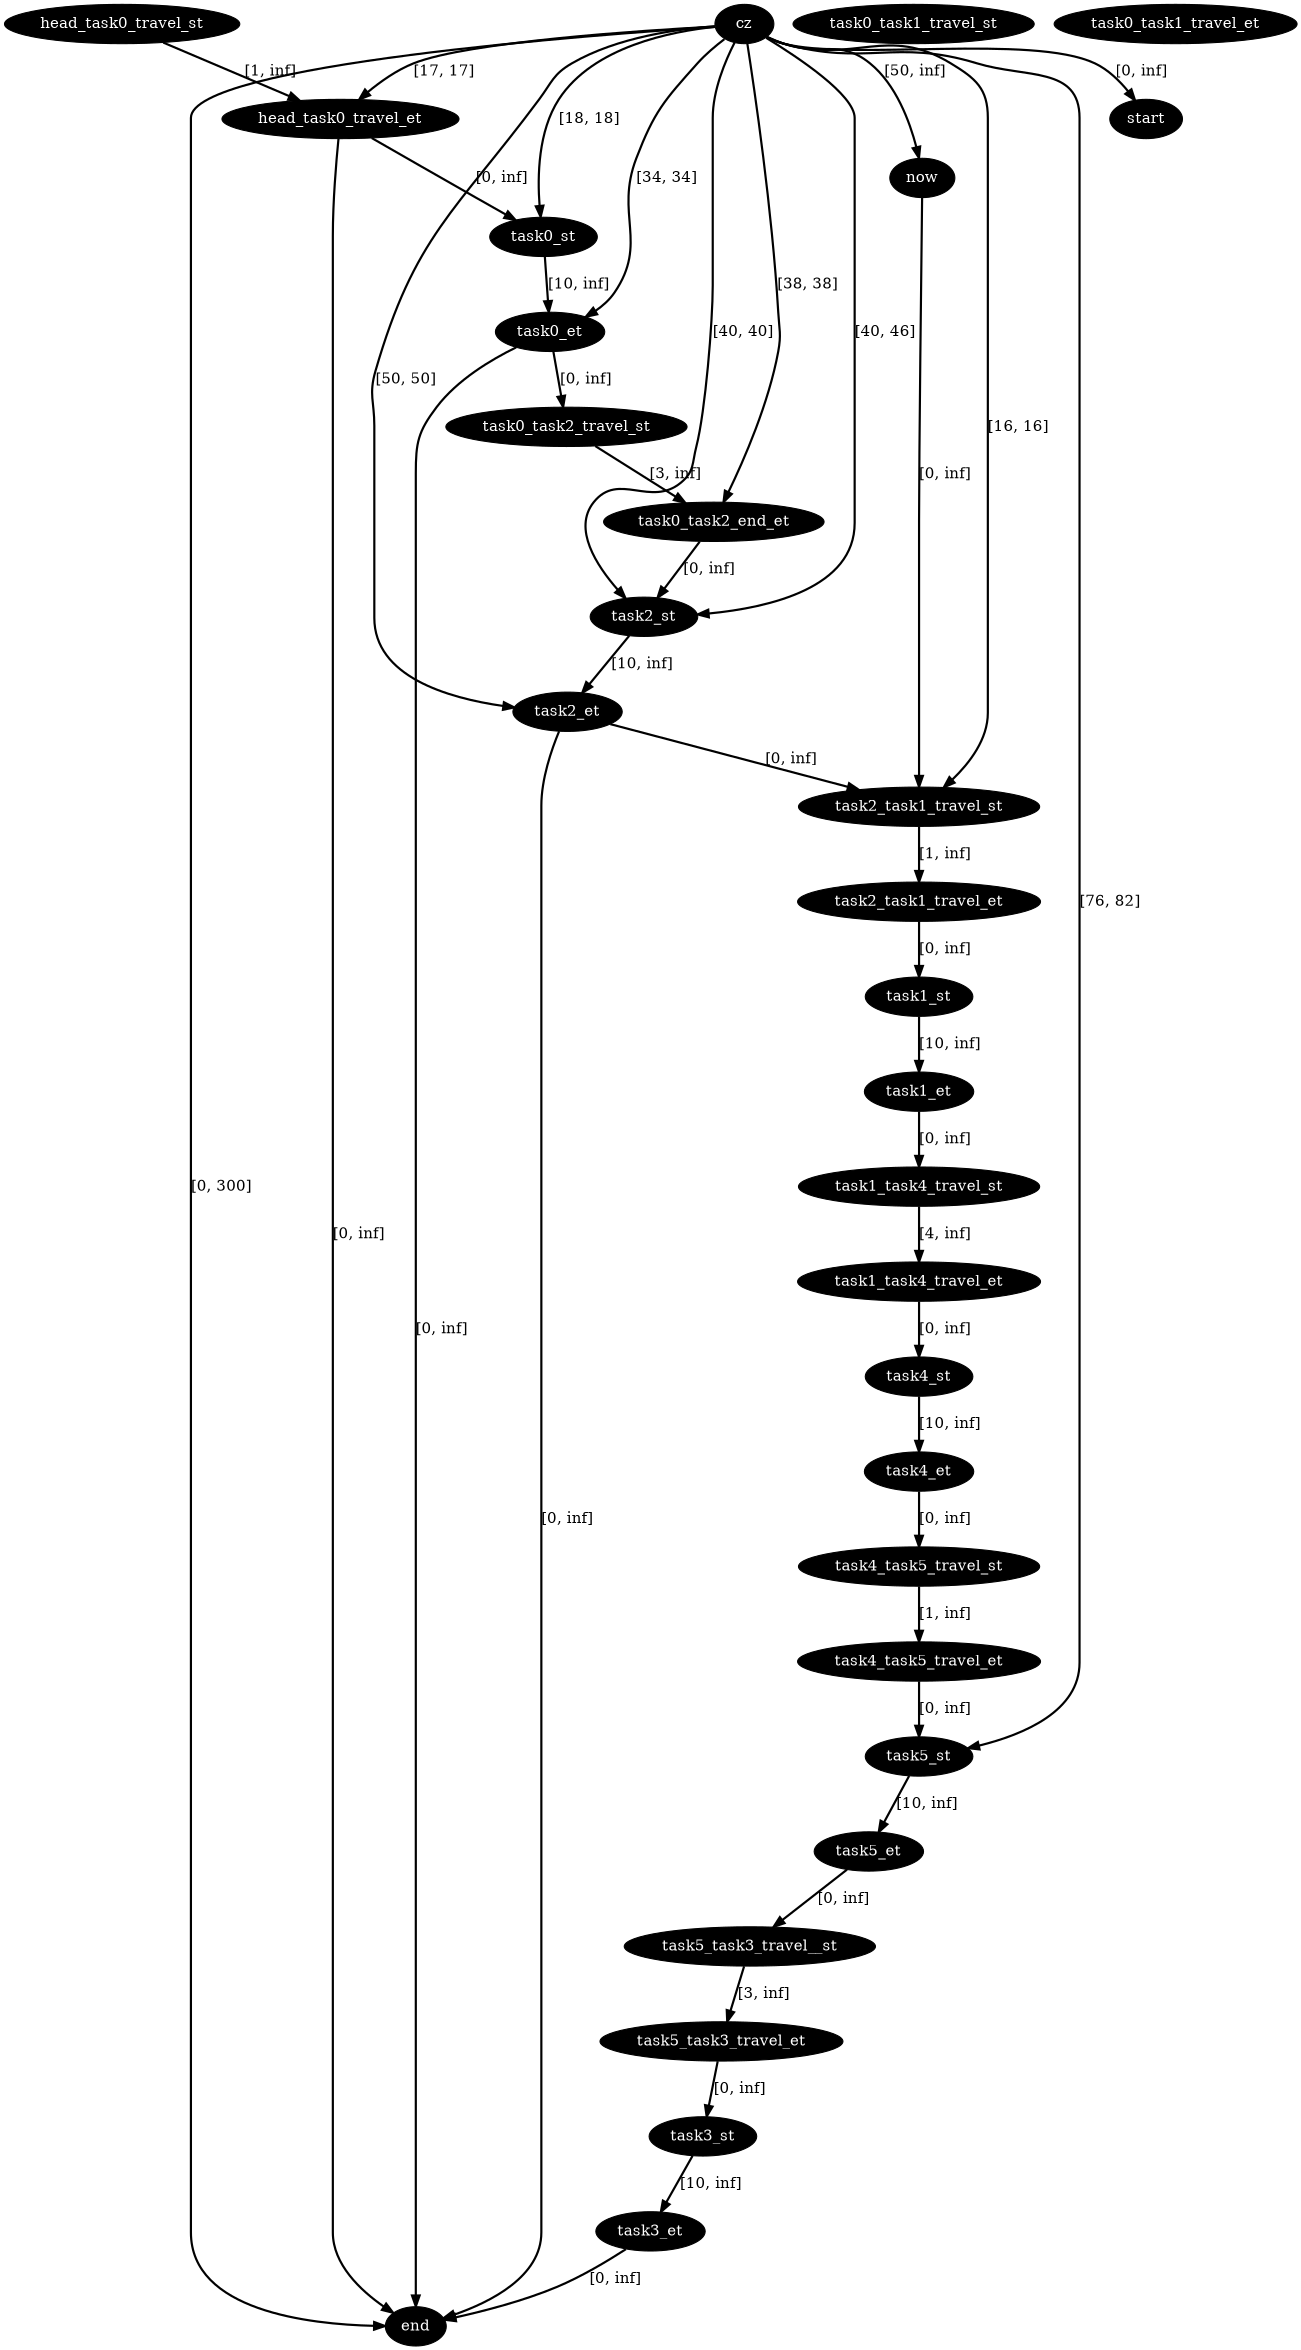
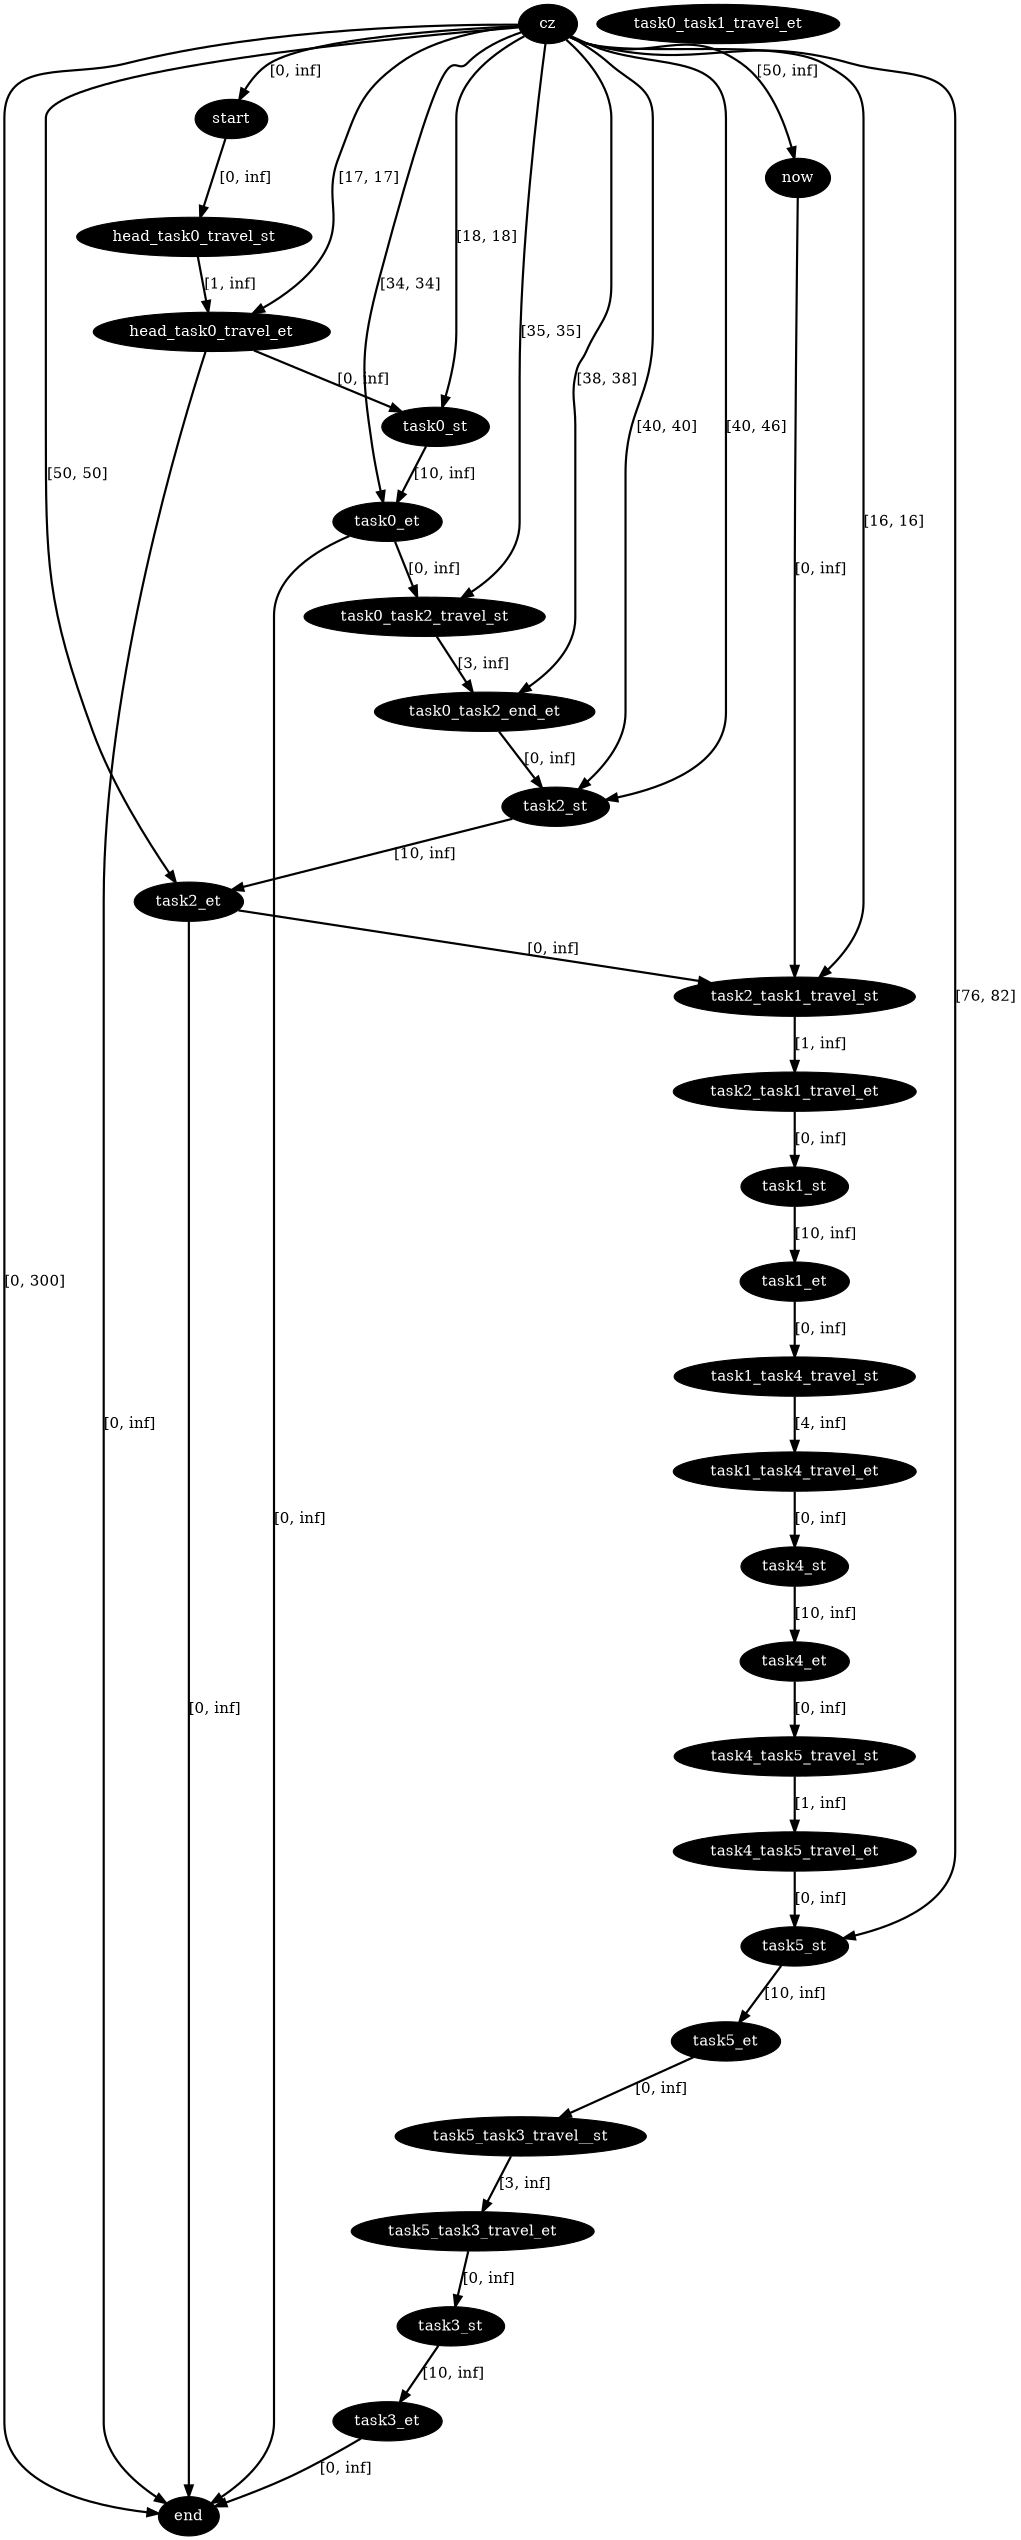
(914, 24) -> none
none -> (215, 173)
none -> (521, 327)
